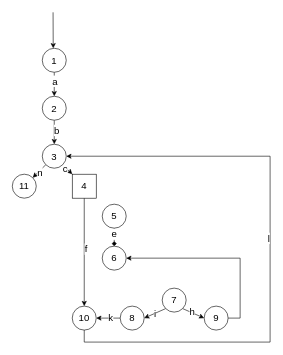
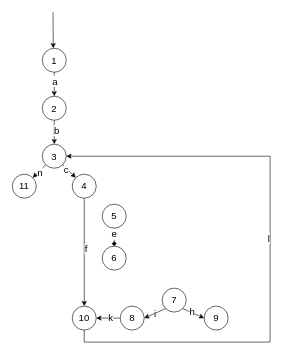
(84, 186) -> (84, 186)
(131, 258) -> none
